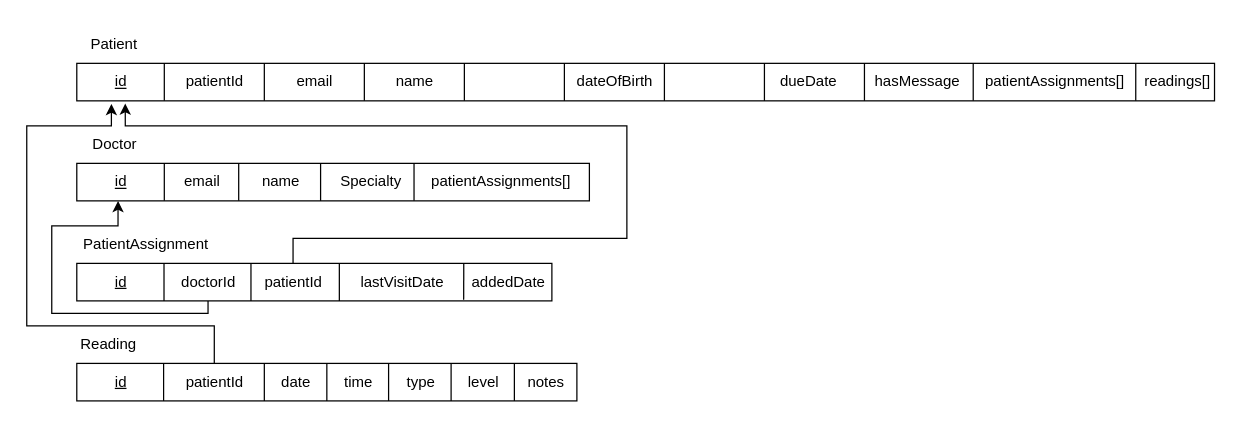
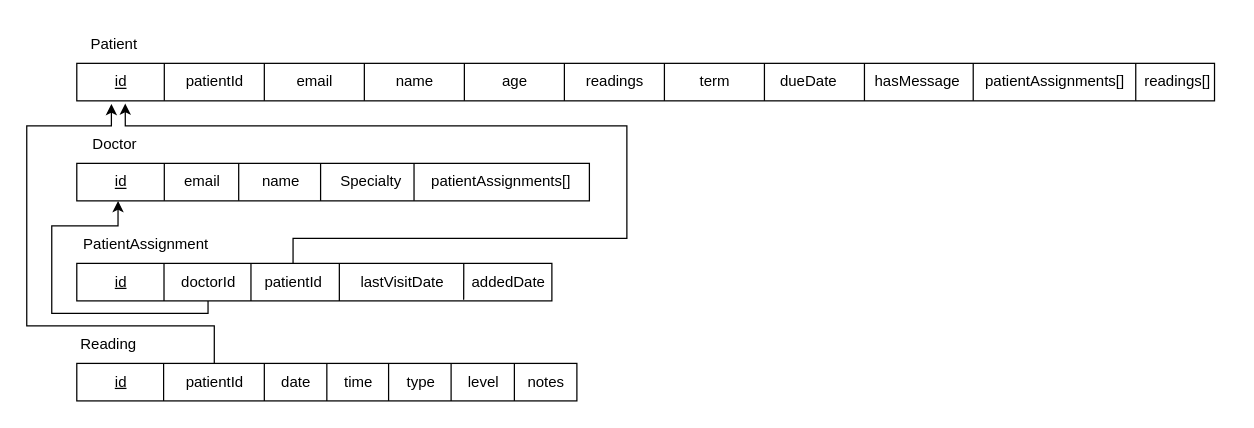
none -> (514, 82)
(615, 82) -> (615, 82)
none -> (714, 82)
